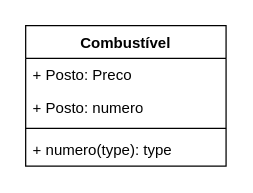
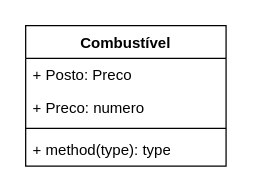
(90, 108) -> (90, 108)
(111, 151) -> (111, 151)
